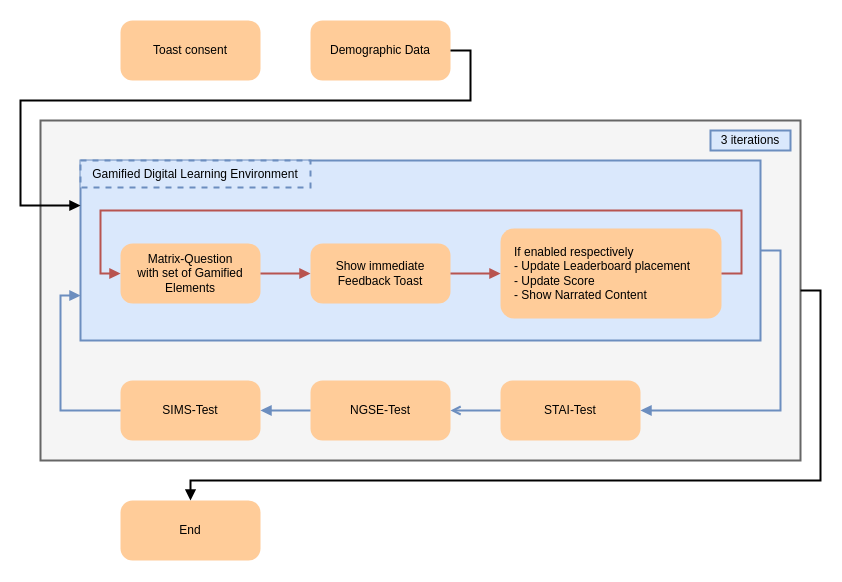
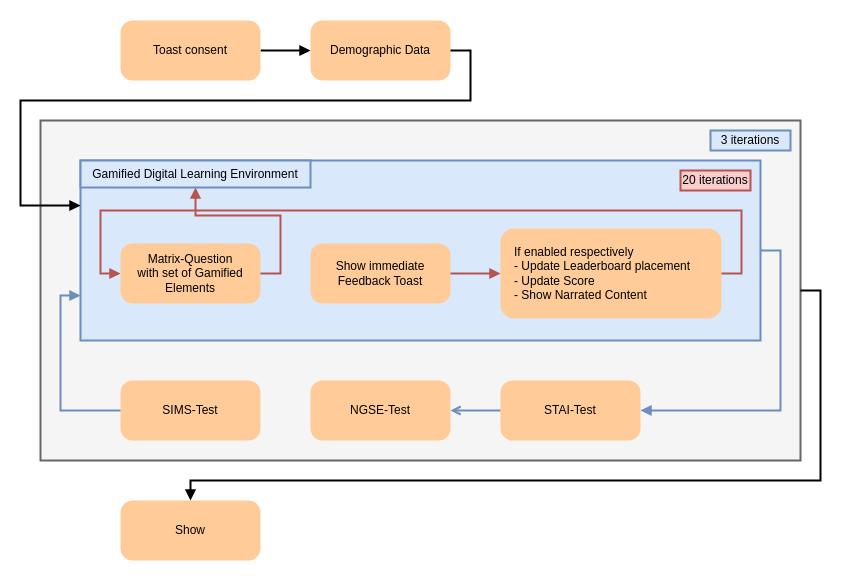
none -> (280, 51)
(196, 174) -> (196, 174)
none -> (716, 181)
(290, 274) -> (260, 216)
(291, 411) -> none
(191, 531) -> (191, 531)
